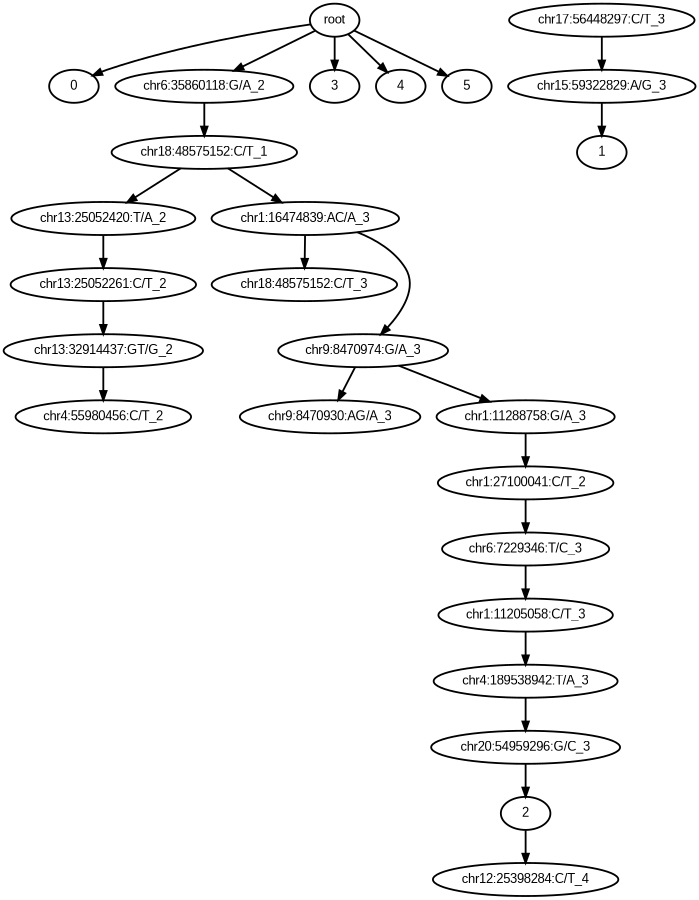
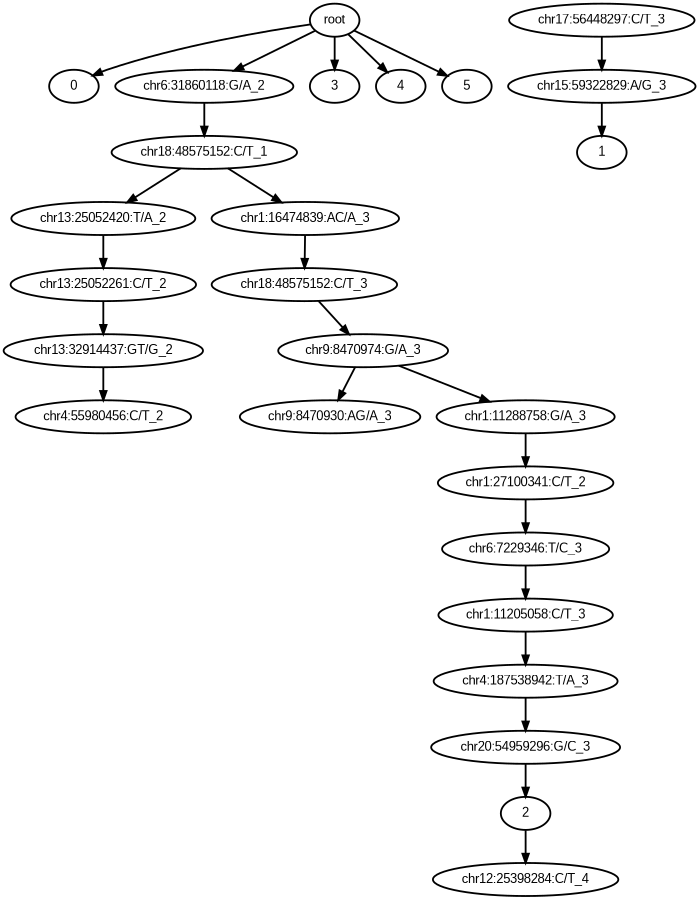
(204, 86) -> (204, 86)
(407, 271) -> (331, 314)
(526, 483) -> (526, 483)
(526, 681) -> (526, 681)
